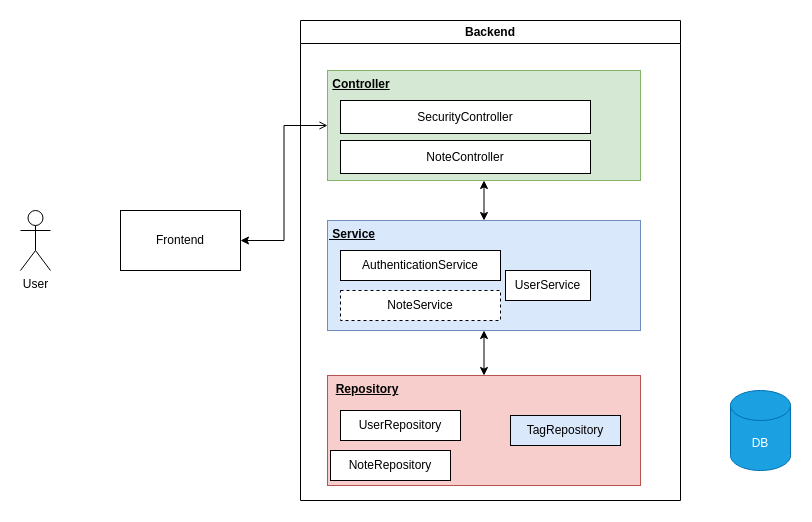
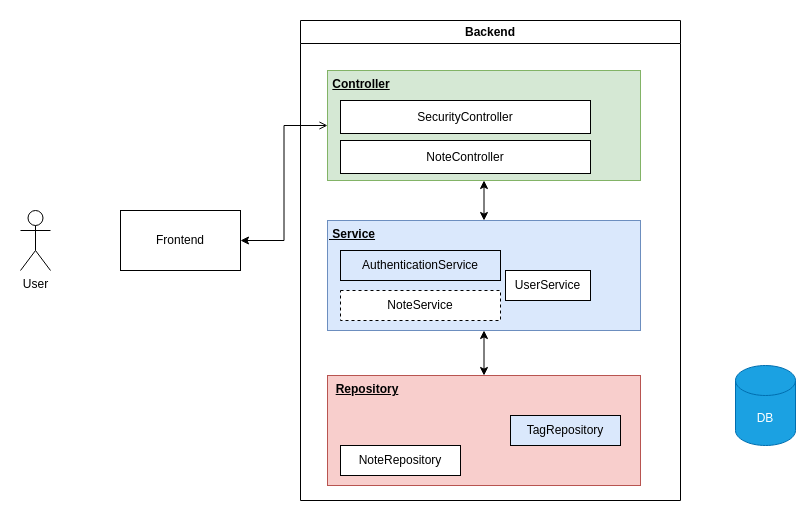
(421, 266) -> (421, 266)
(401, 426) -> none
(761, 431) -> (766, 406)
(391, 466) -> (401, 461)
